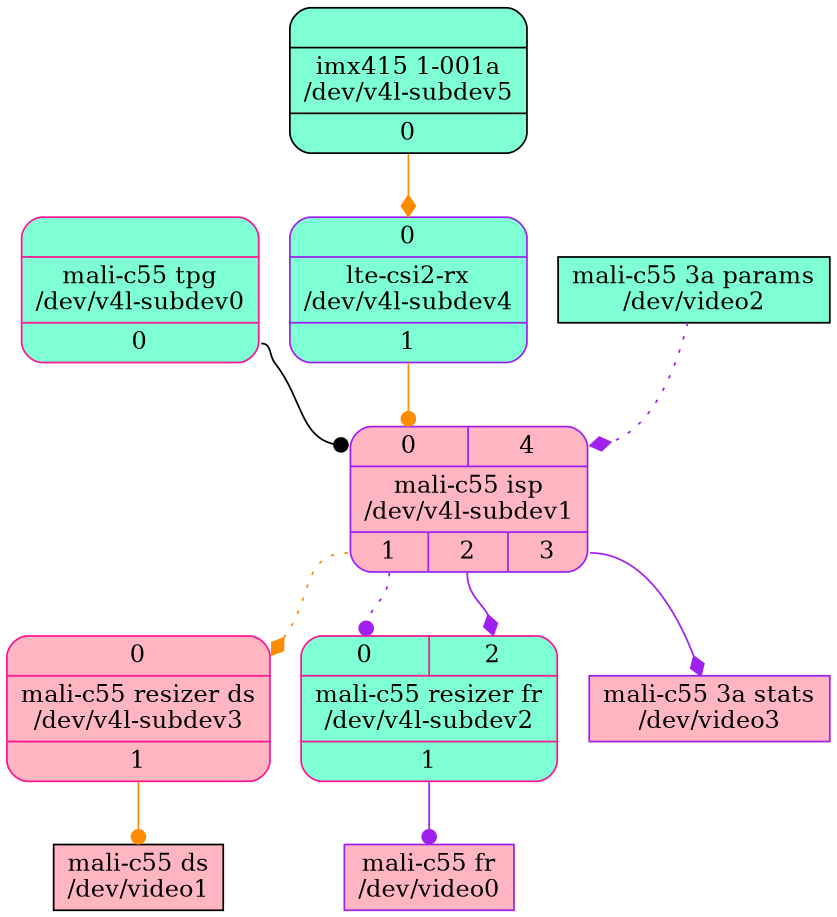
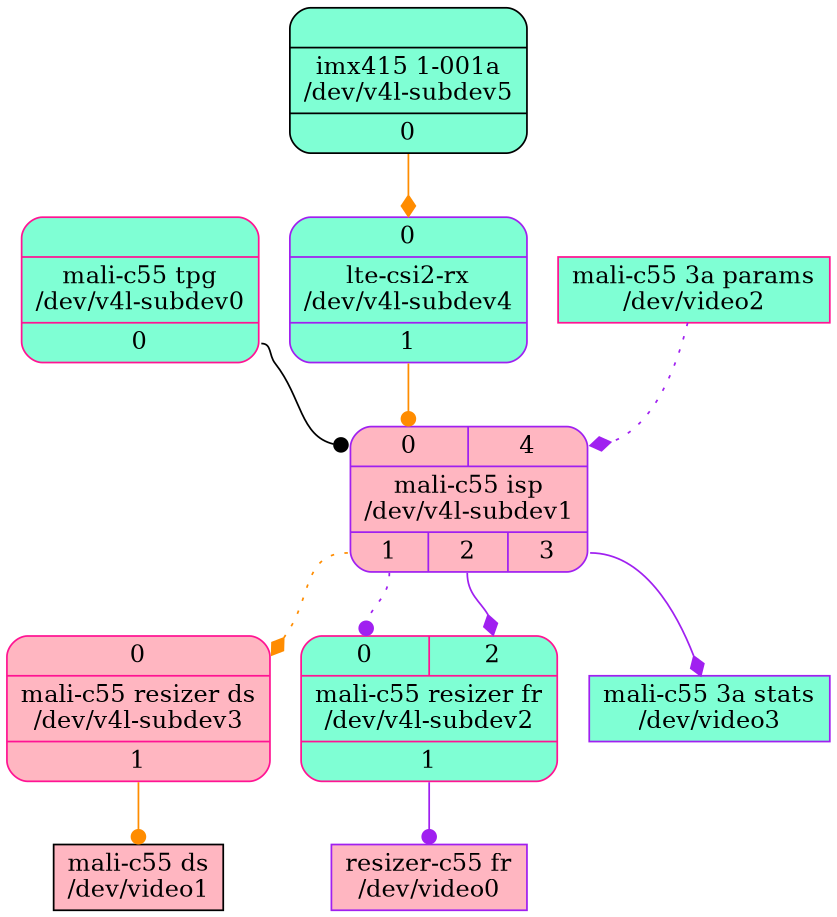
(694, 290) -> (694, 290)
(710, 709) -> (710, 709)
(429, 877) -> (429, 877)
